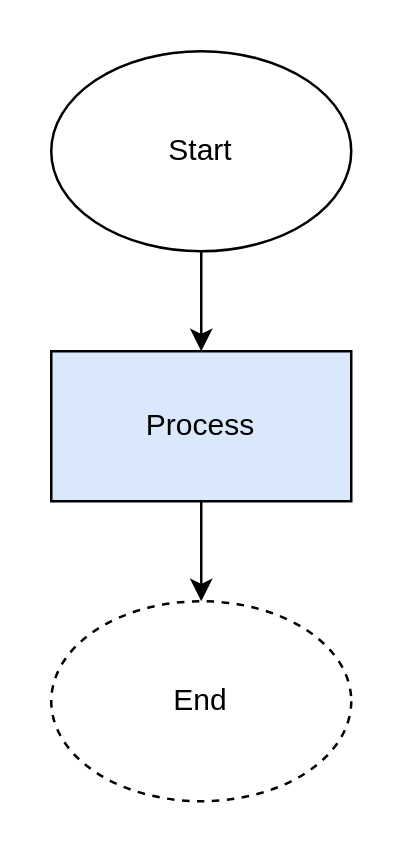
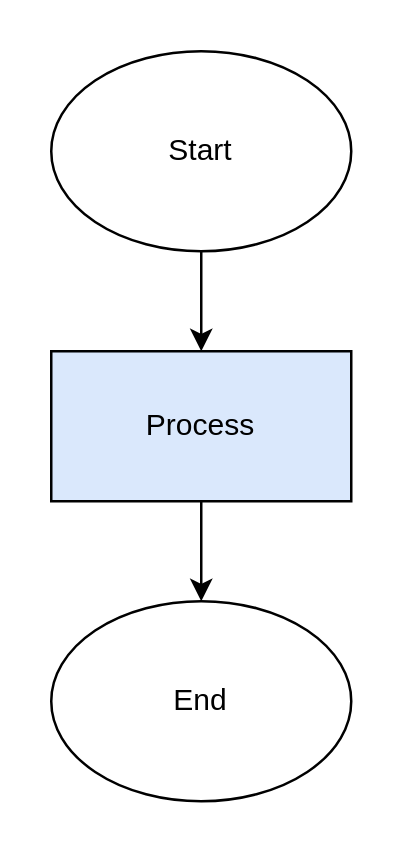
(201, 701) -> (201, 701)
